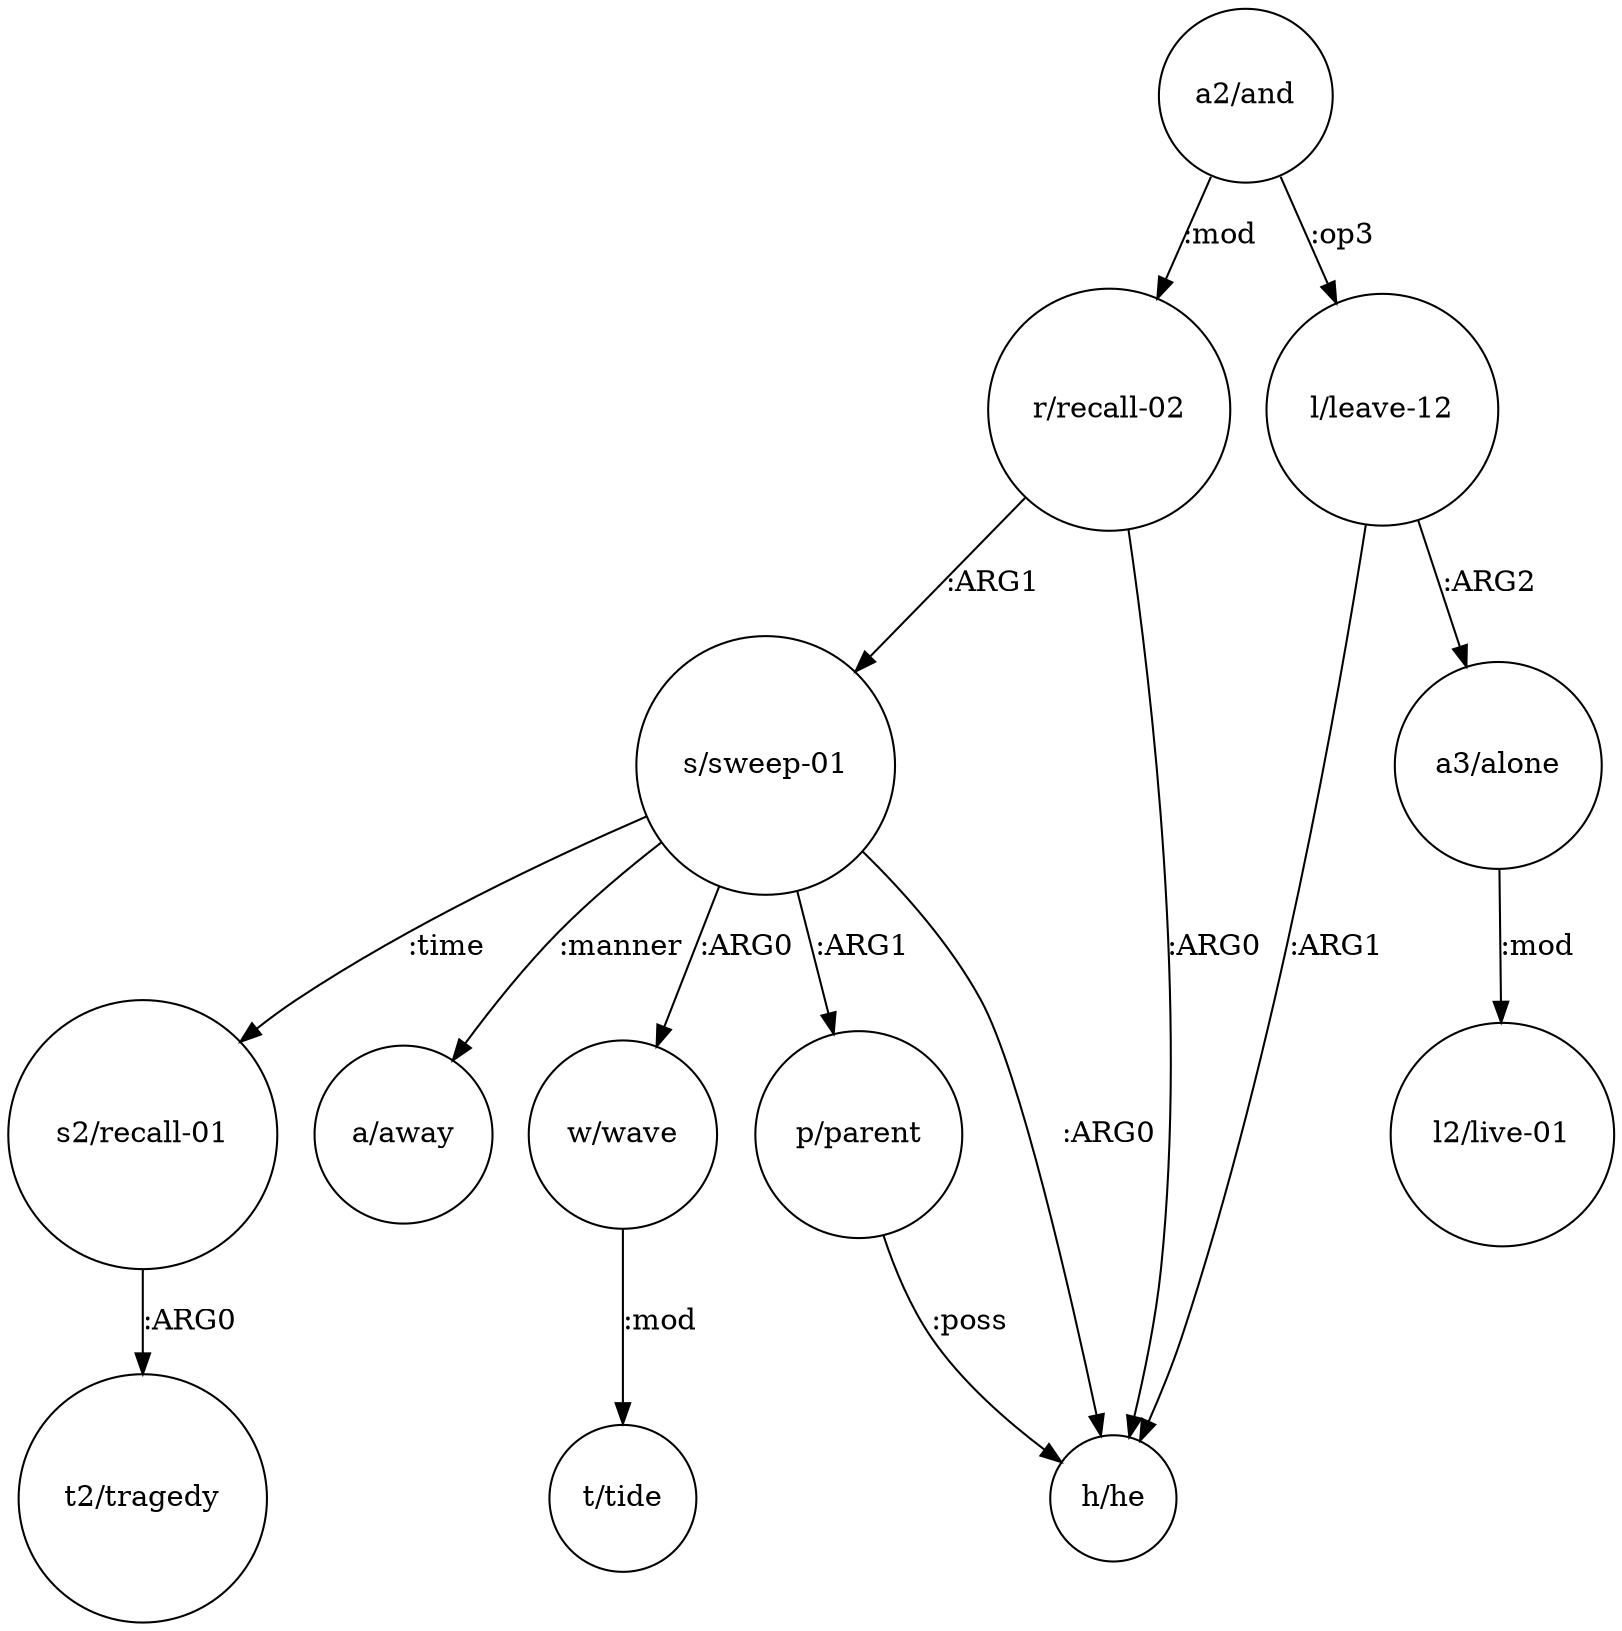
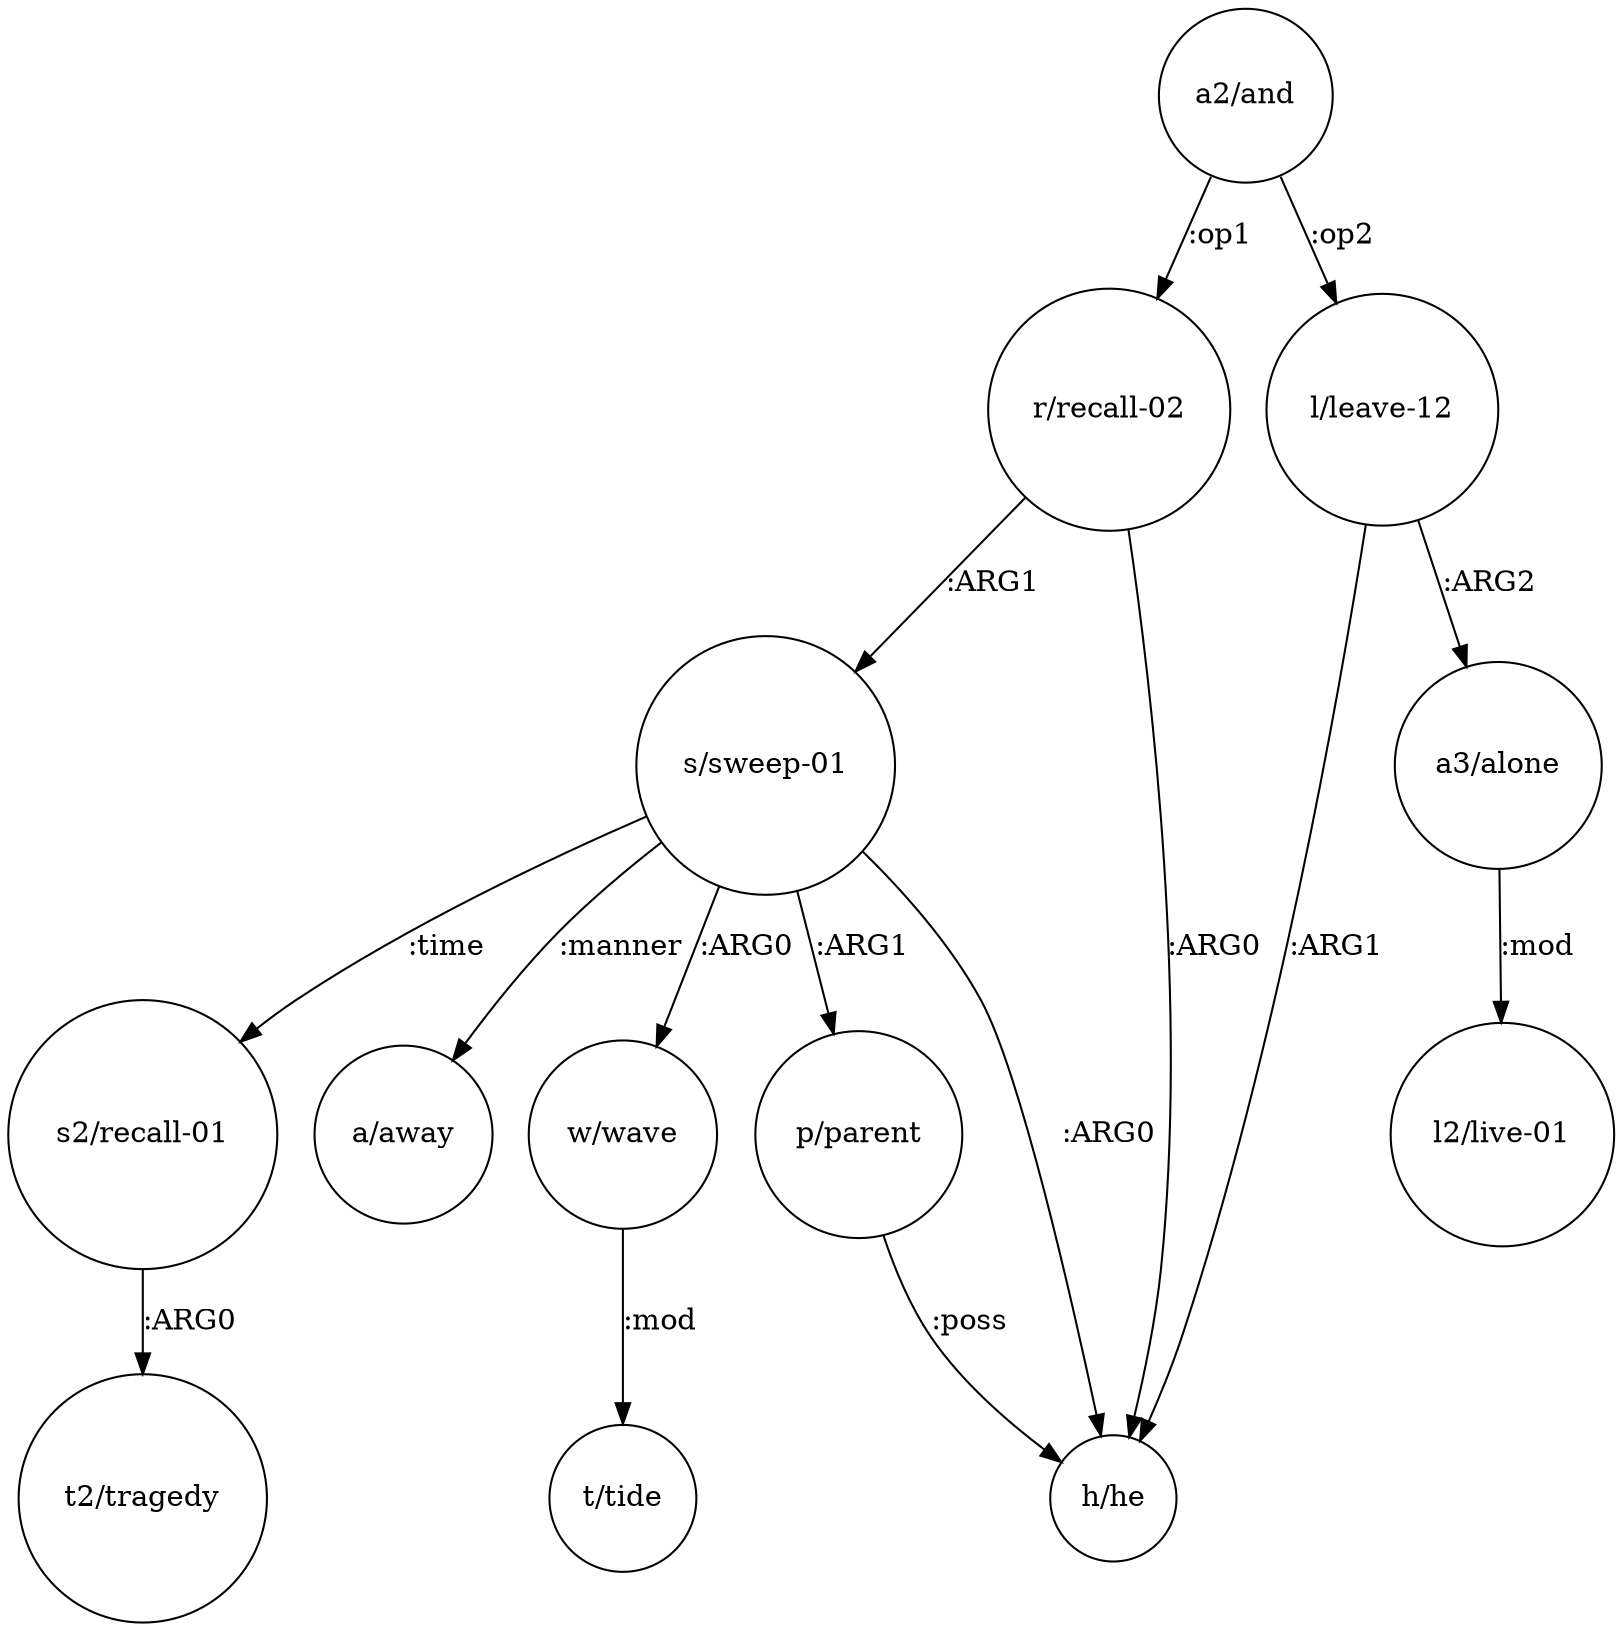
(1220, 236) -> (1220, 236)
(1342, 236) -> (1342, 236)
